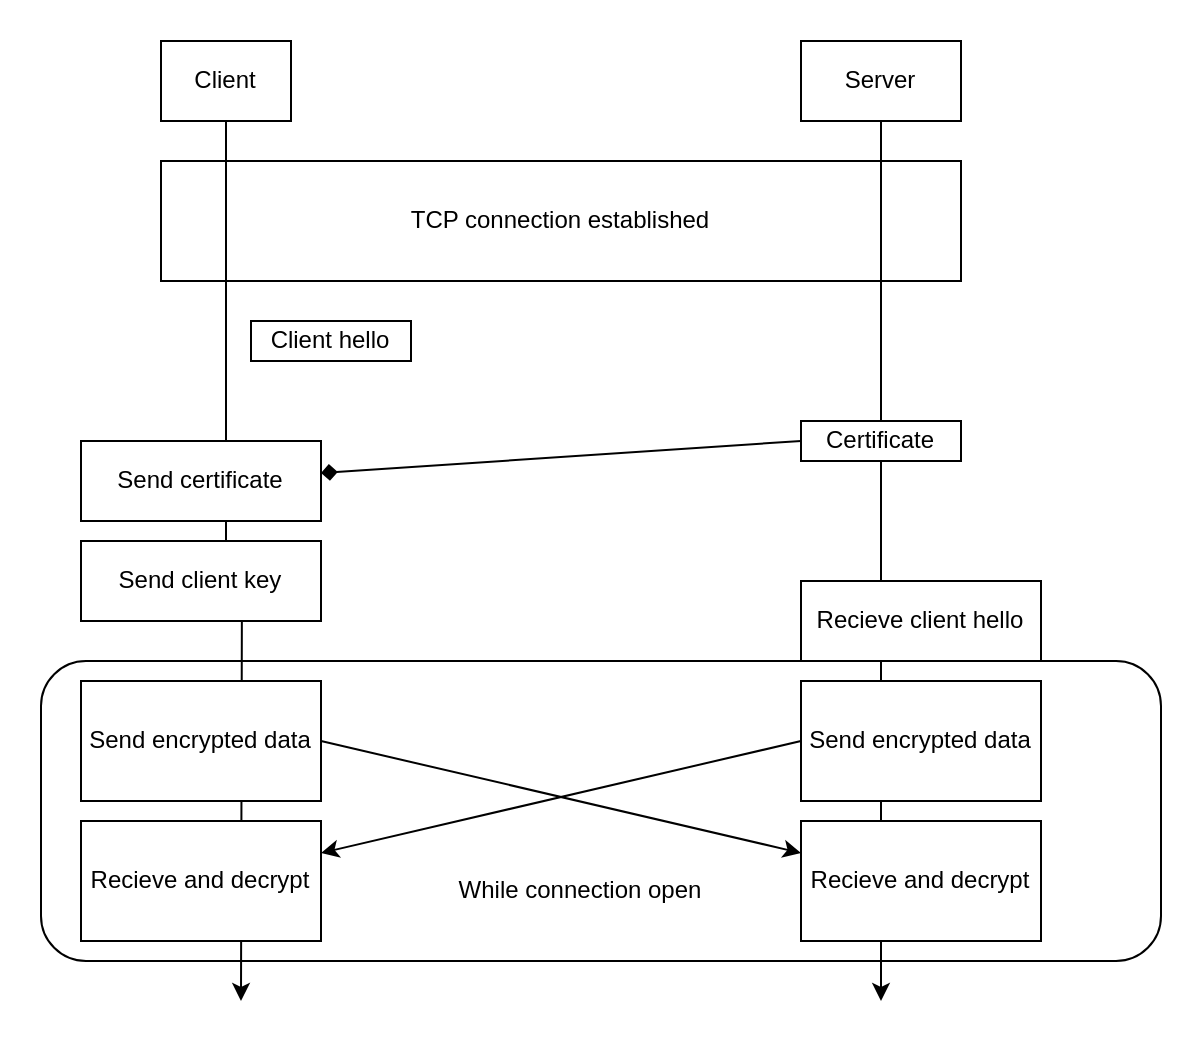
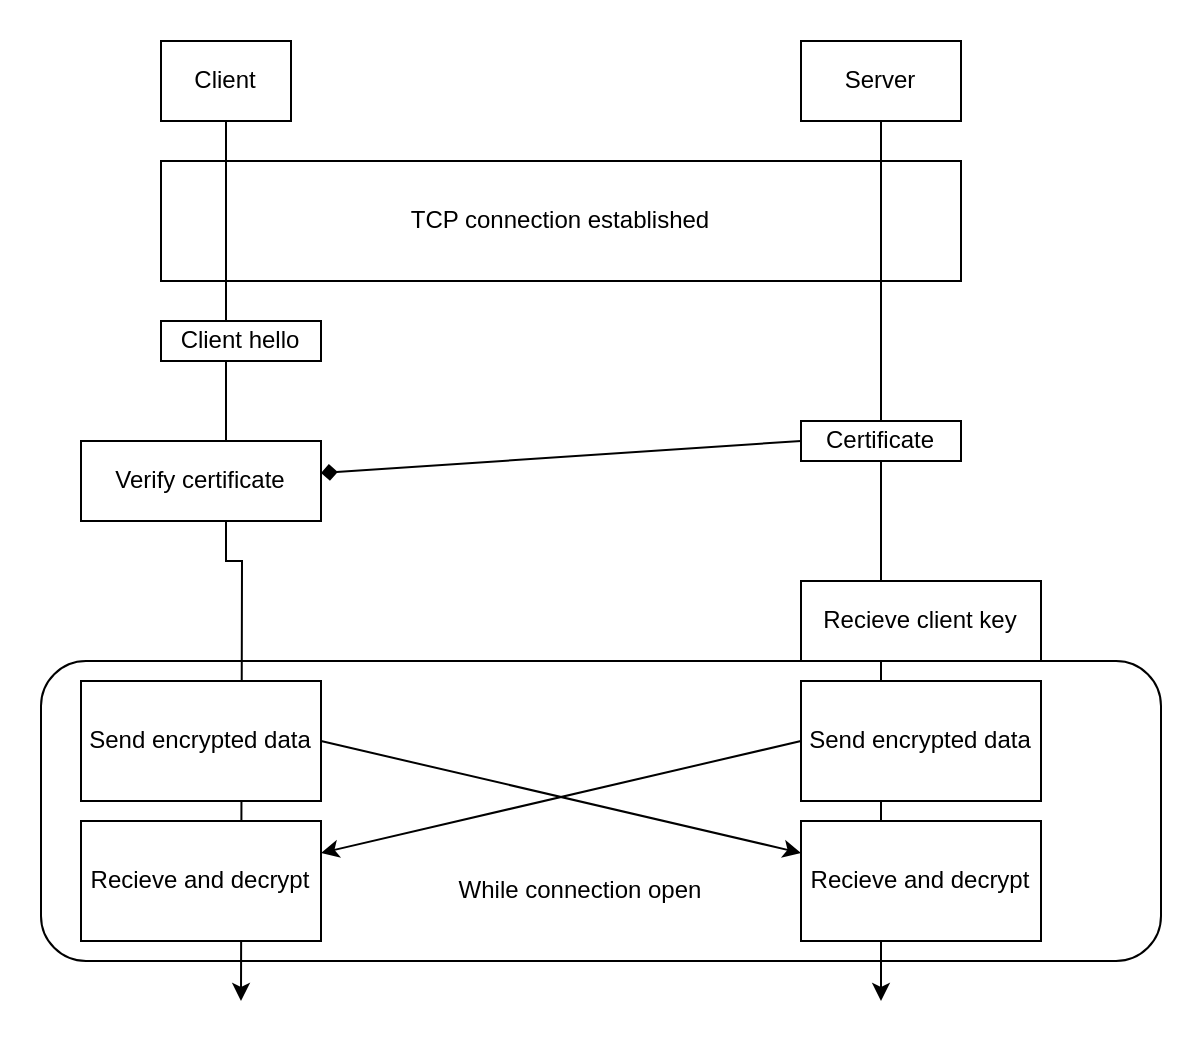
(331, 341) -> (241, 341)
(201, 481) -> (201, 481)
(201, 581) -> none
(921, 621) -> (921, 621)
